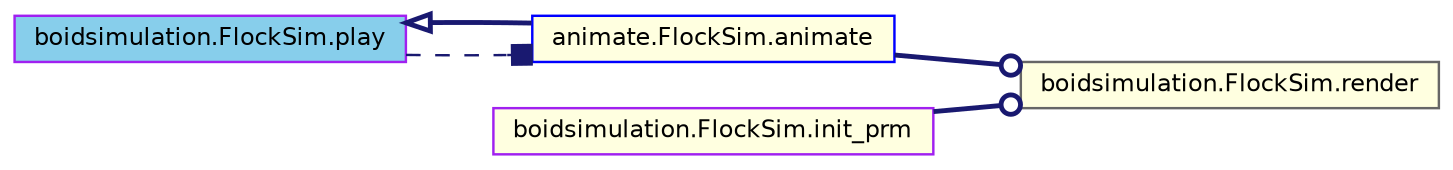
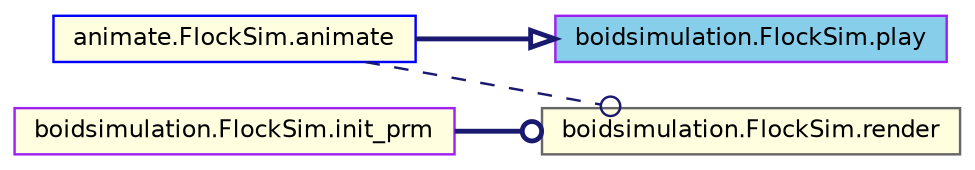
(456, 55) -> none
(948, 60) -> (483, 83)
